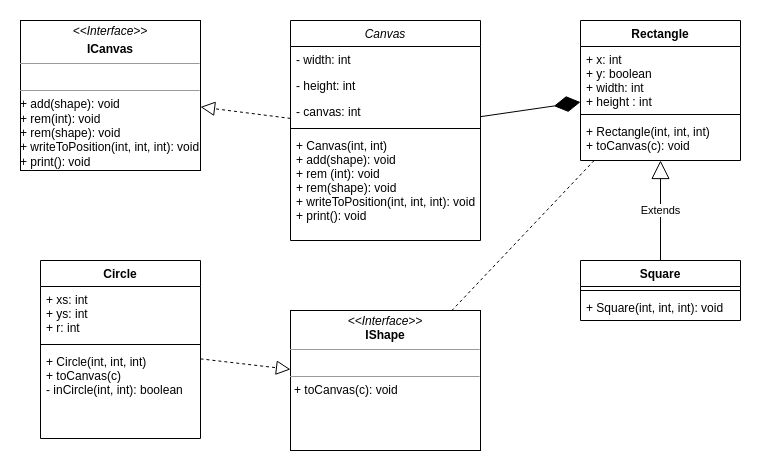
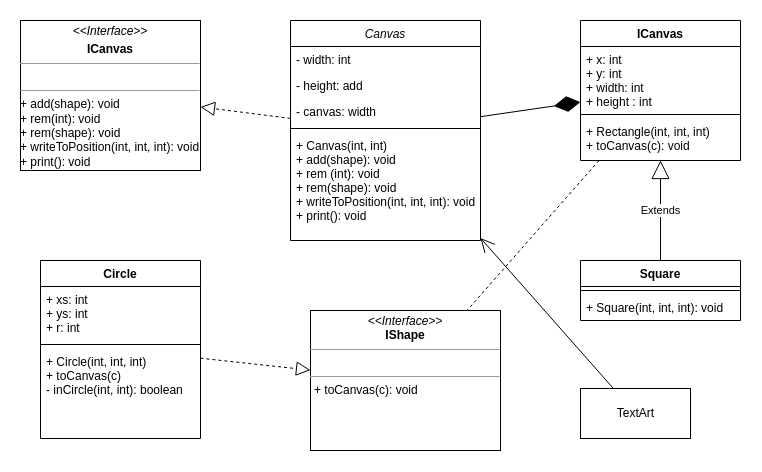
(660, 34) -> (660, 34)
(607, 60) -> (607, 60)
(332, 86) -> (333, 86)
(333, 112) -> (340, 112)
none -> (548, 314)
(386, 381) -> (406, 381)
none -> (636, 414)
